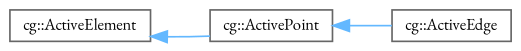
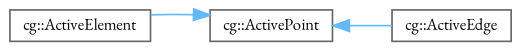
(189, 37) -> (172, 14)
